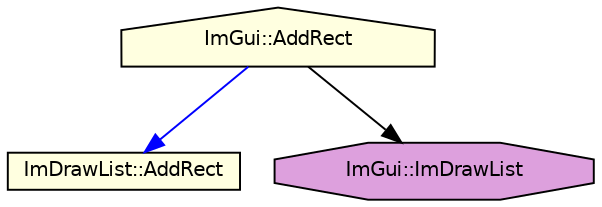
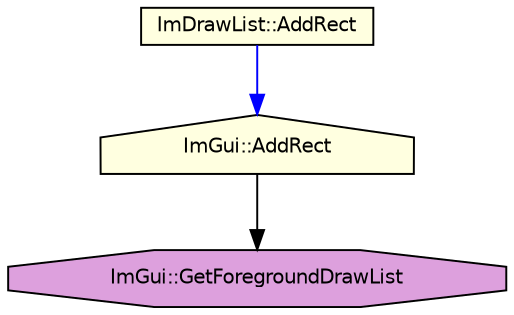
(204, 103) -> (257, 70)
(434, 171) -> (257, 279)
